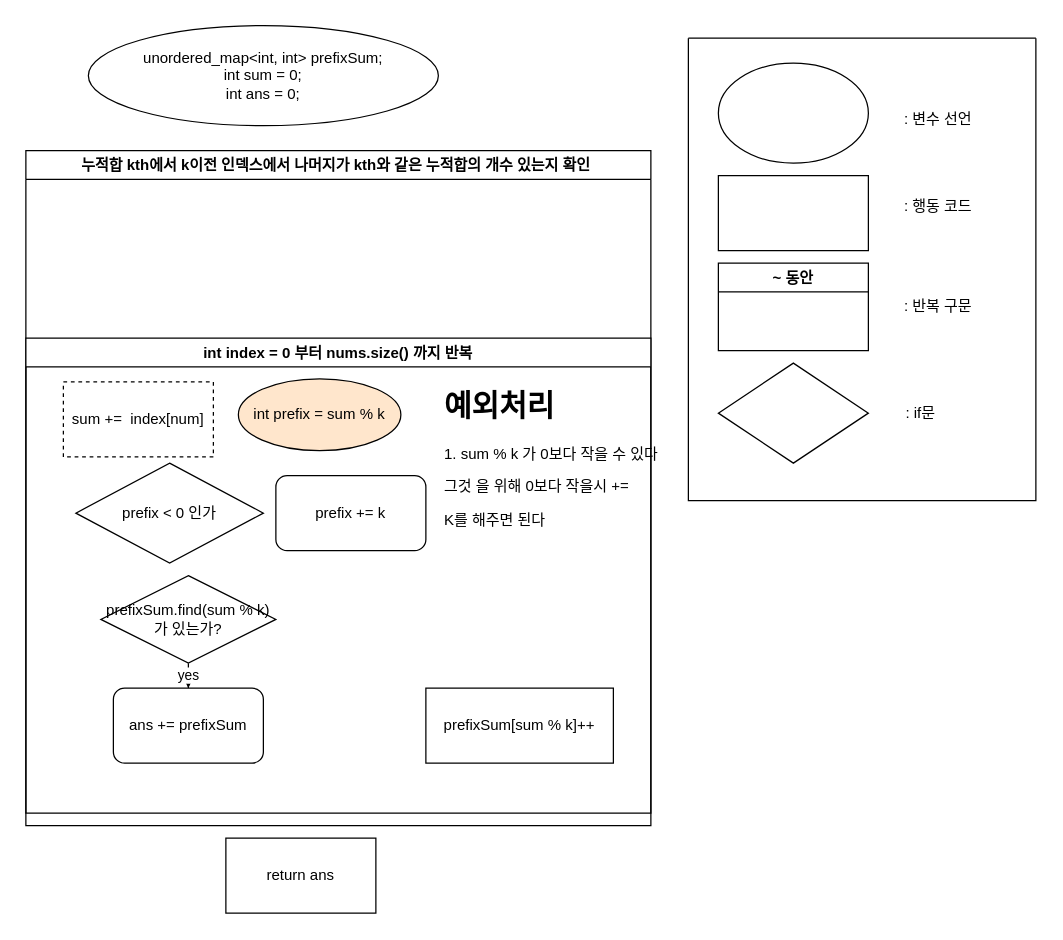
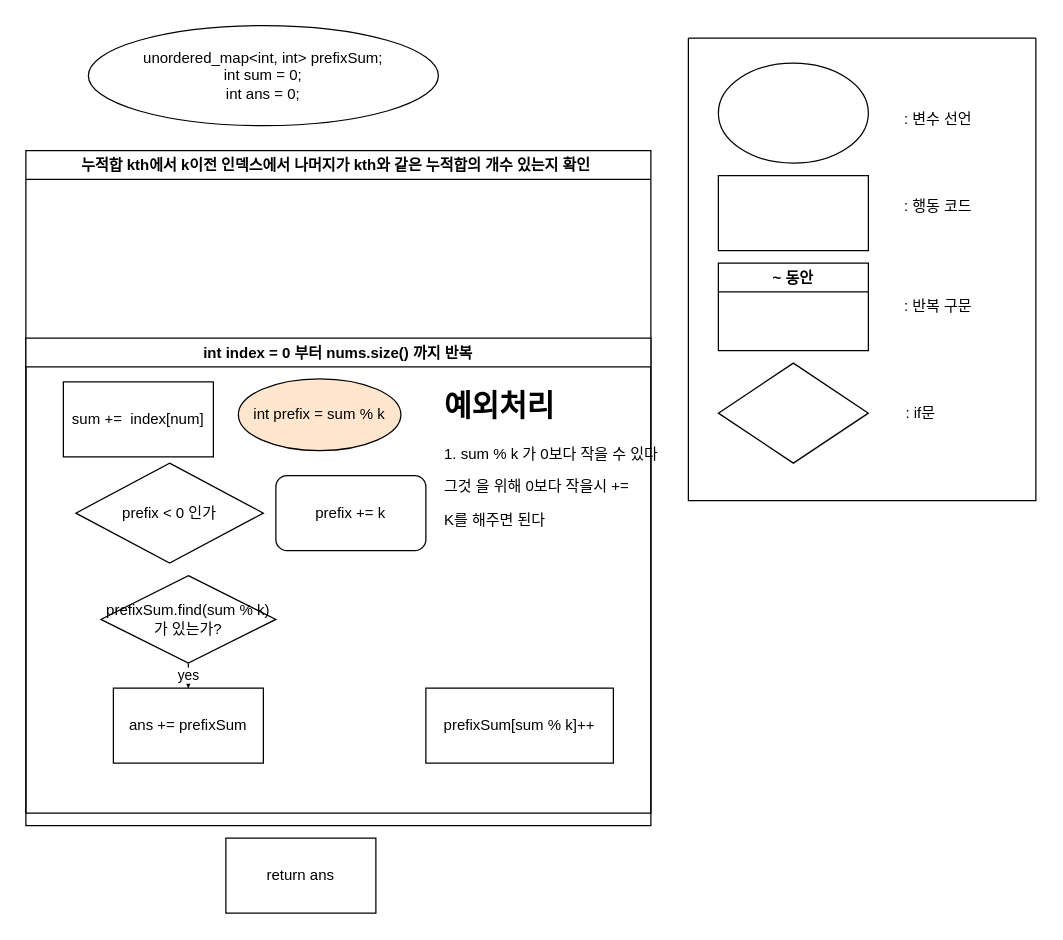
(138, 419) -> (138, 419)
(188, 726) -> (188, 726)
